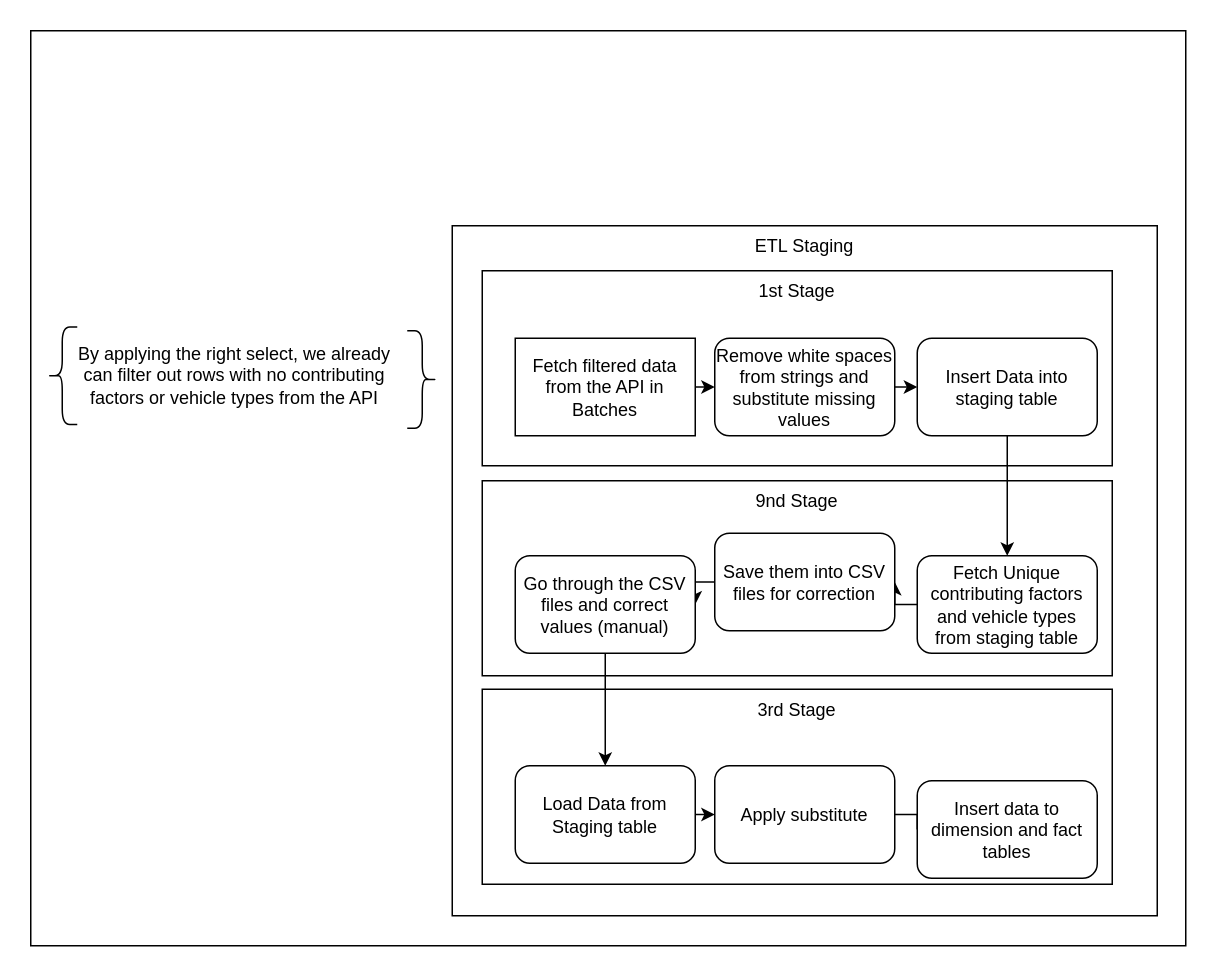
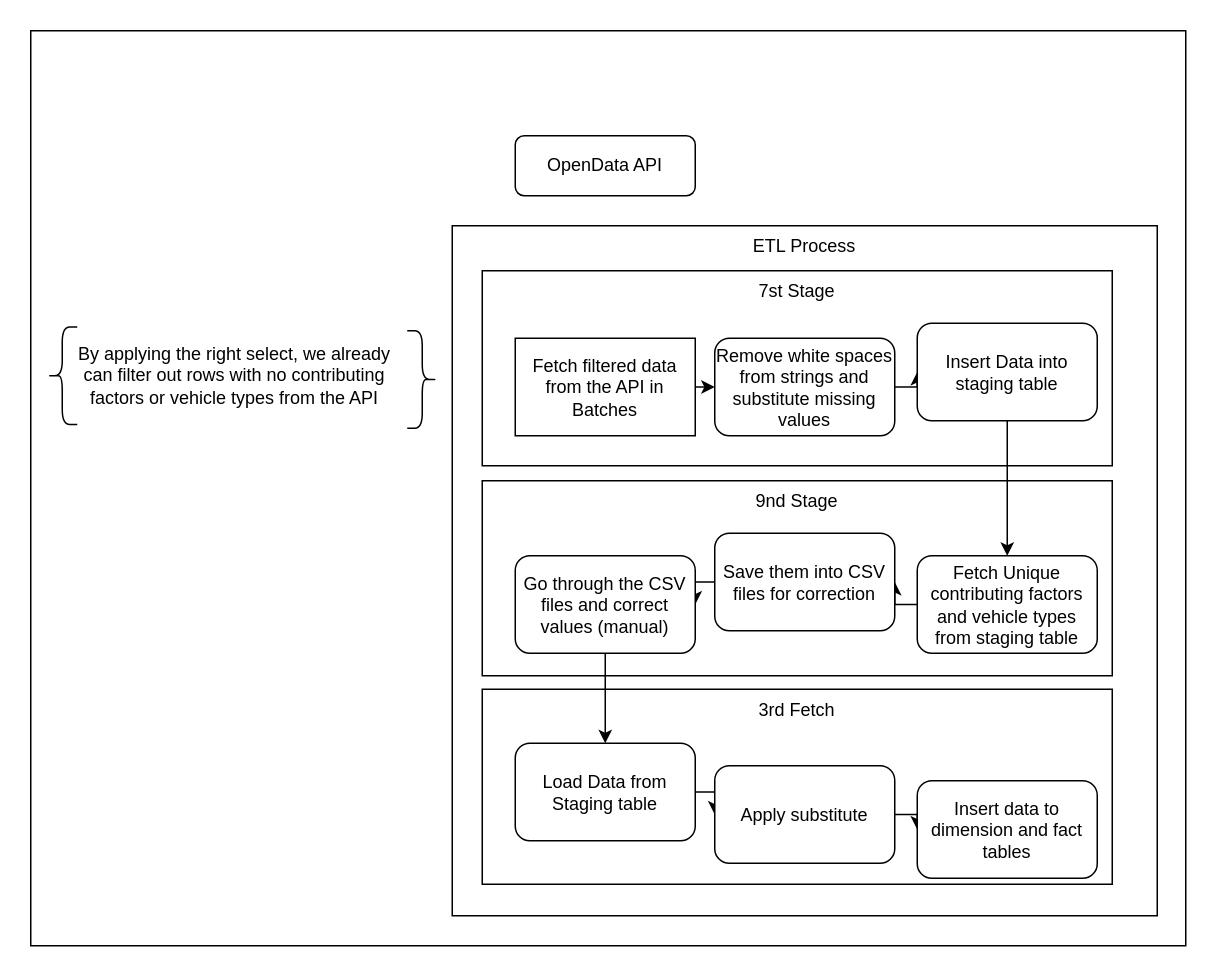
none -> (605, 166)
(805, 247) -> (805, 247)
(797, 292) -> (797, 292)
(1007, 387) -> (1007, 372)
(797, 711) -> (797, 711)
(605, 815) -> (605, 792)
(917, 817) -> (913, 815)
